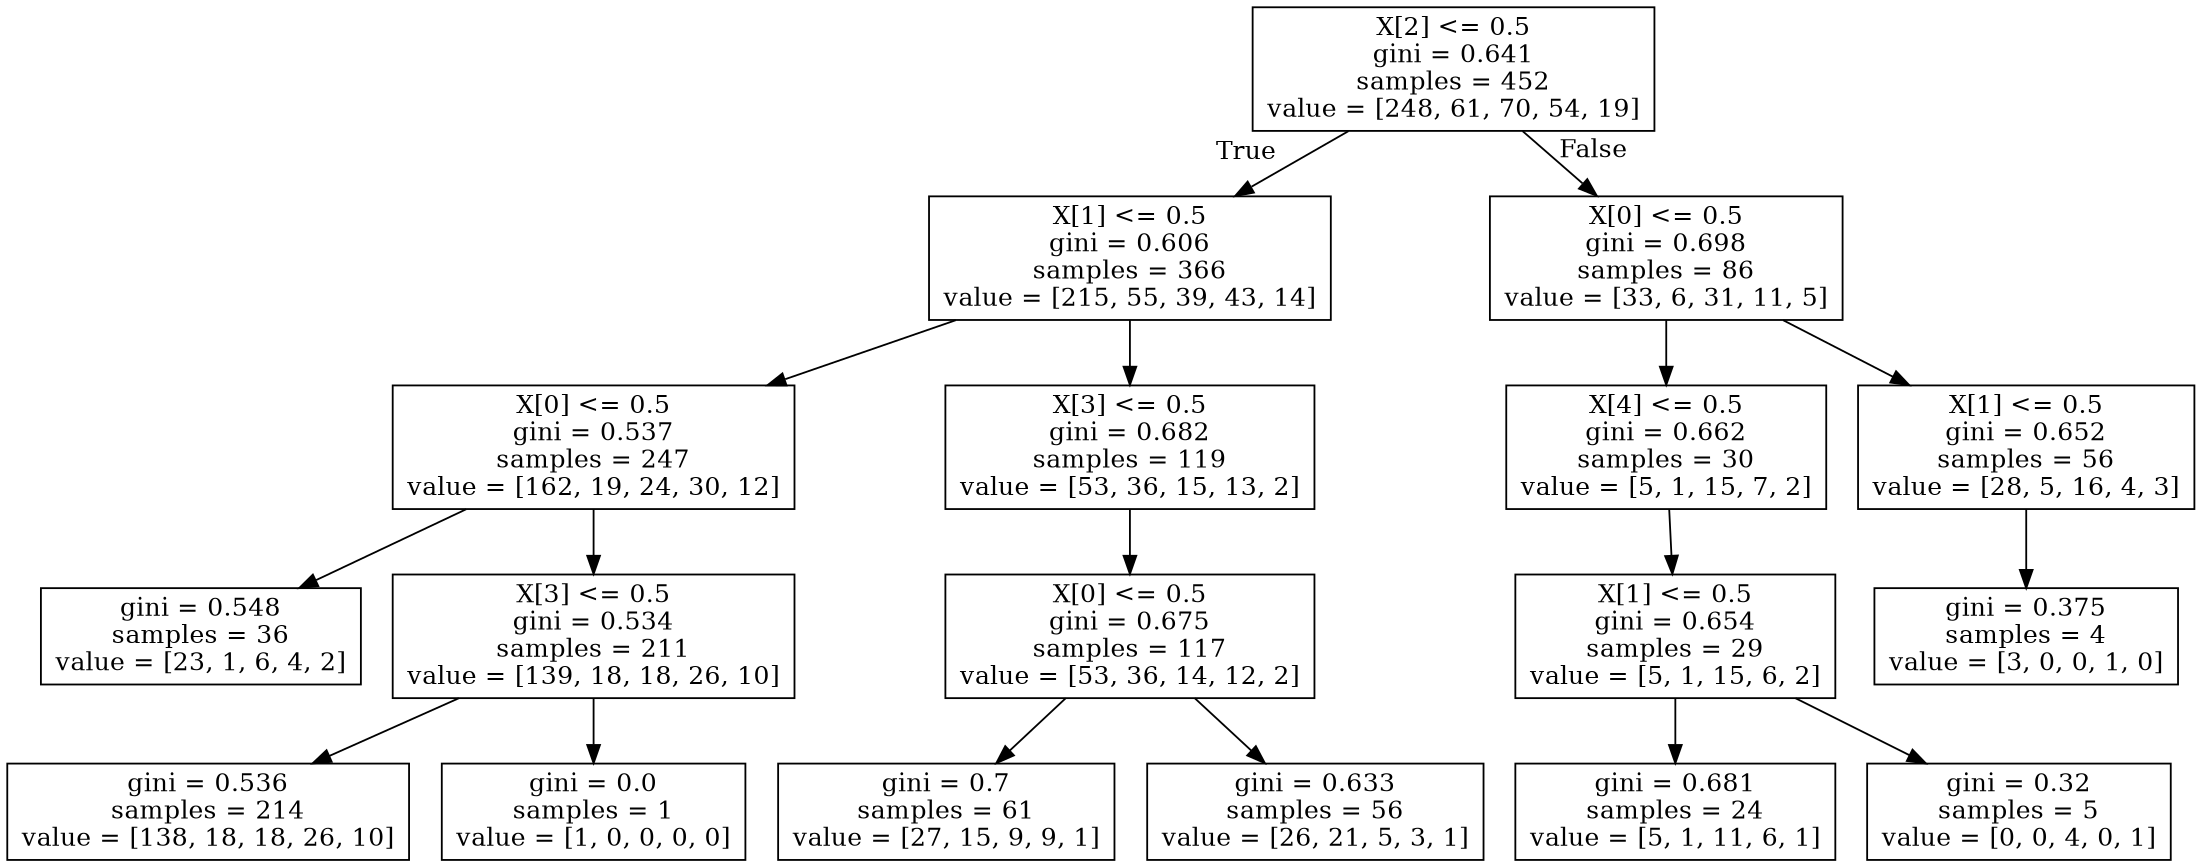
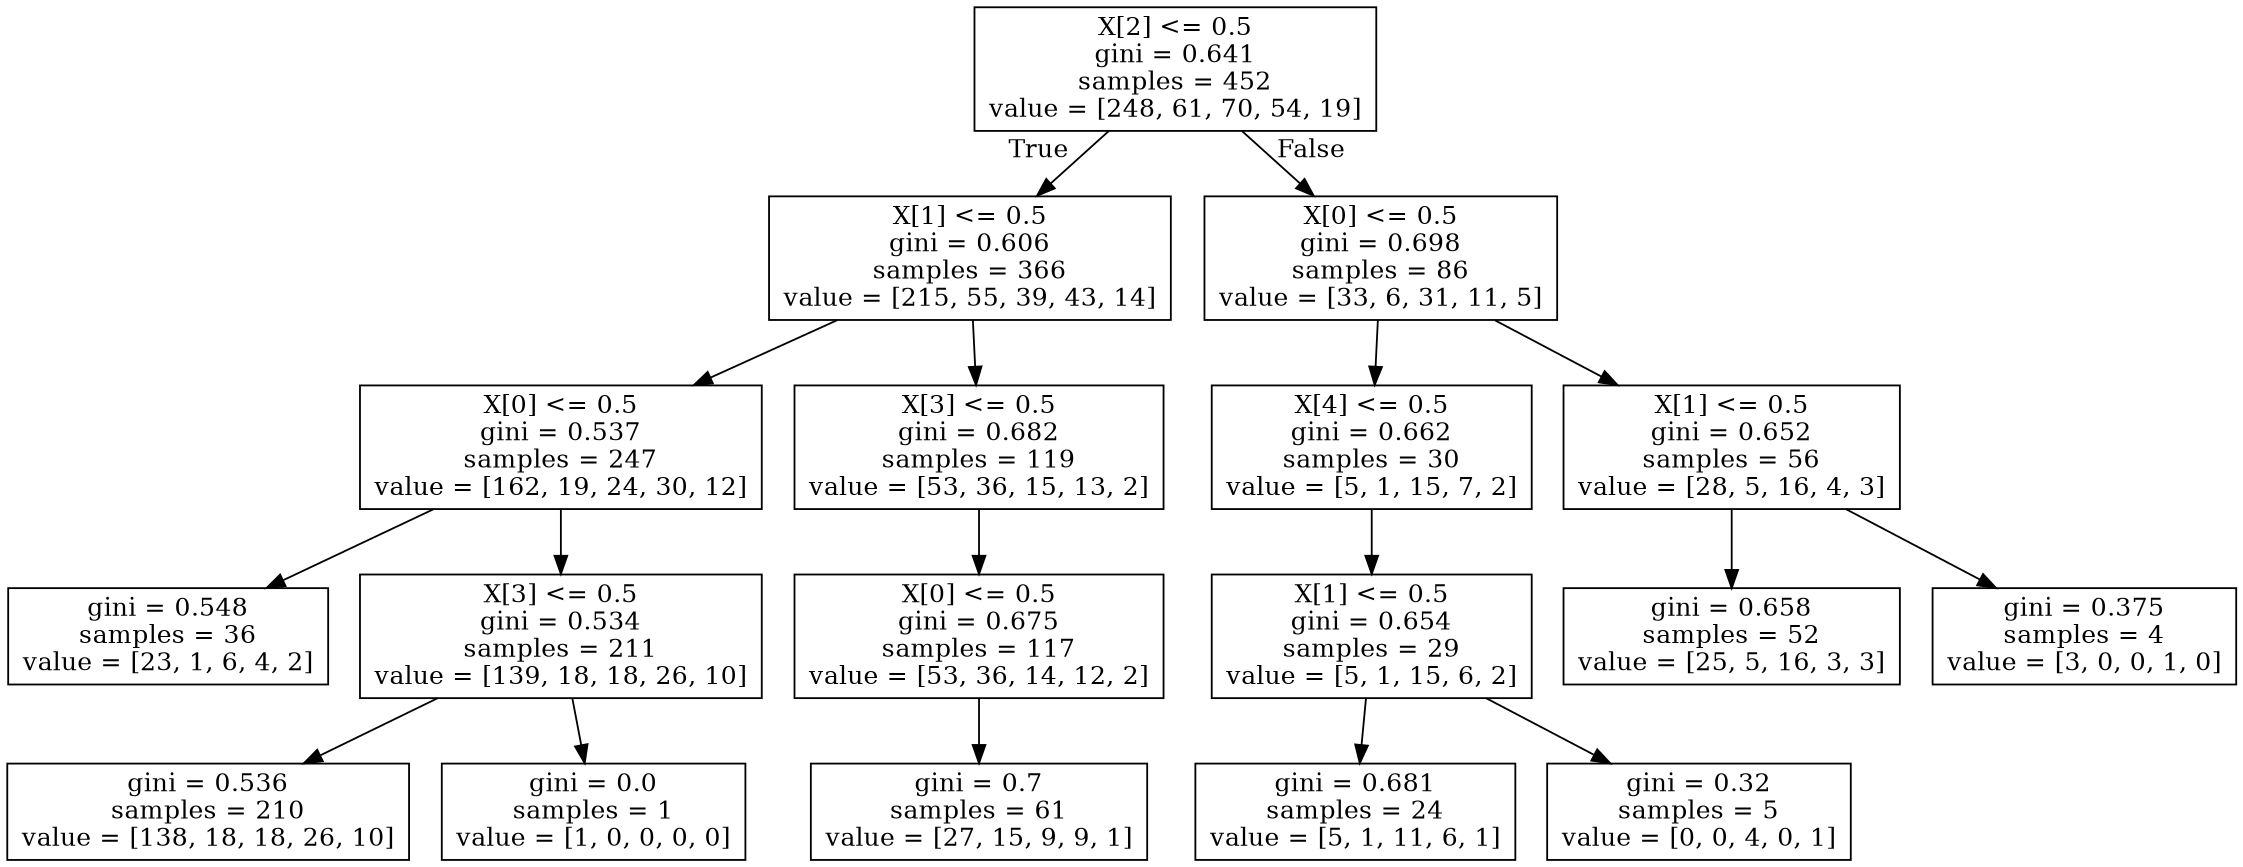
none -> (1732, 636)
(208, 812) -> (208, 812)
(1315, 812) -> none
